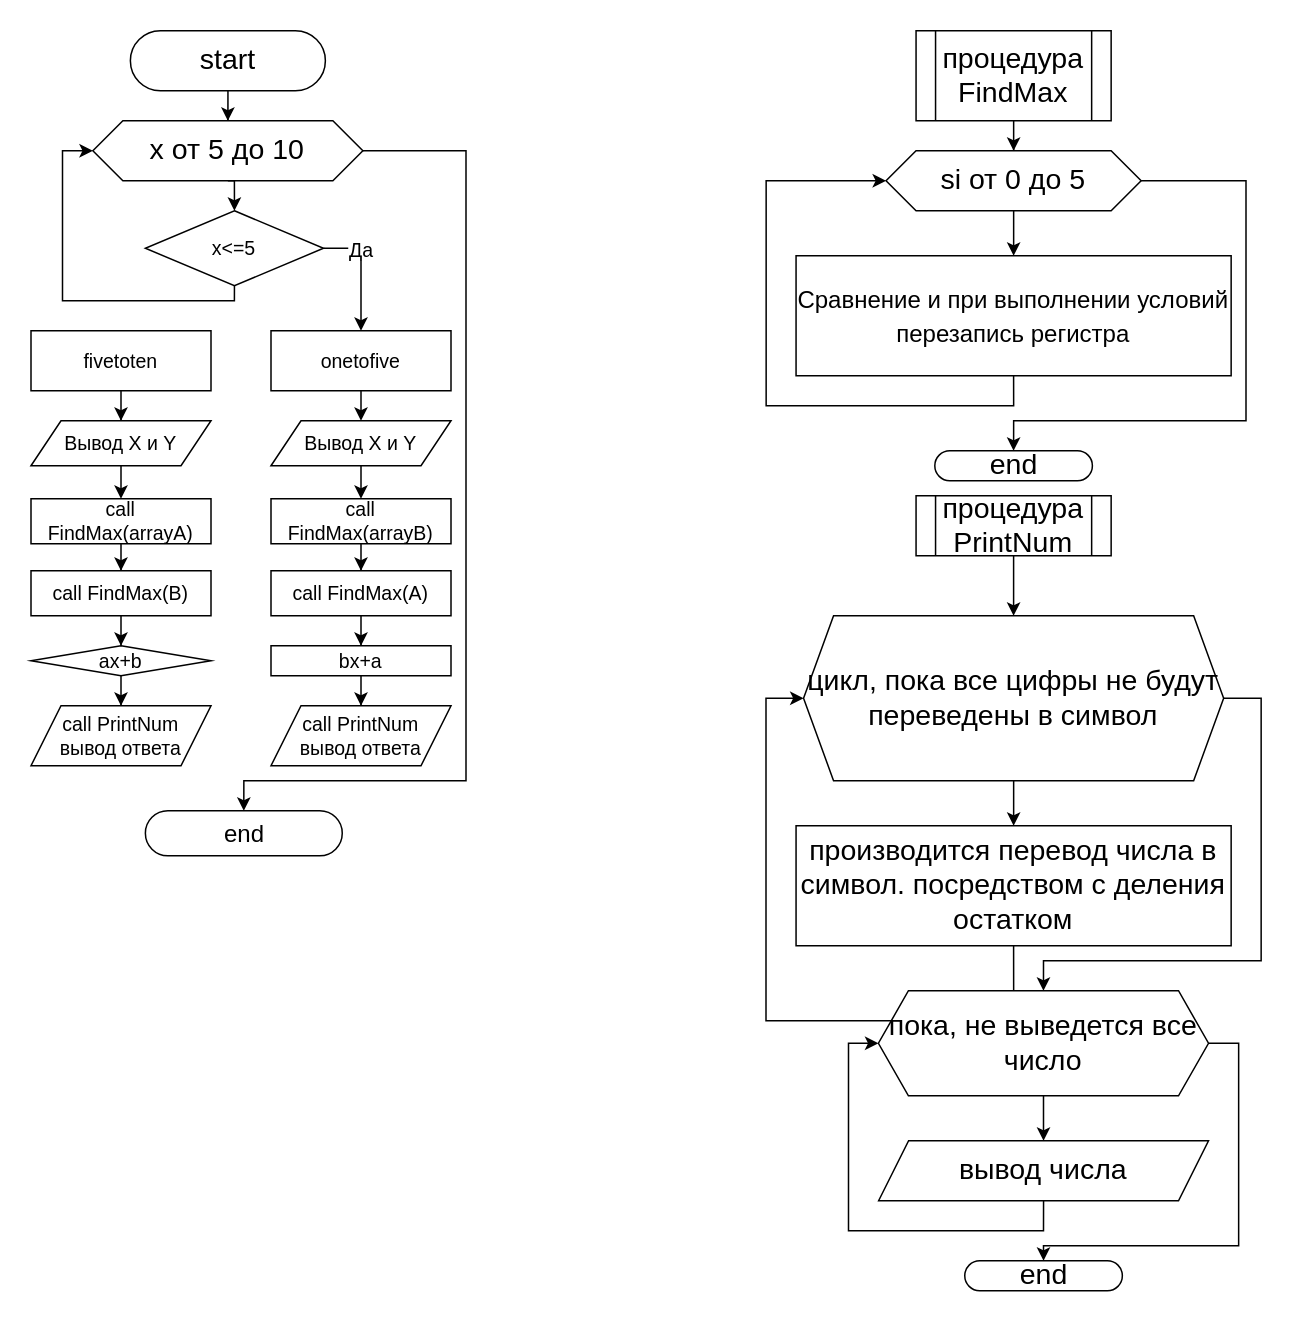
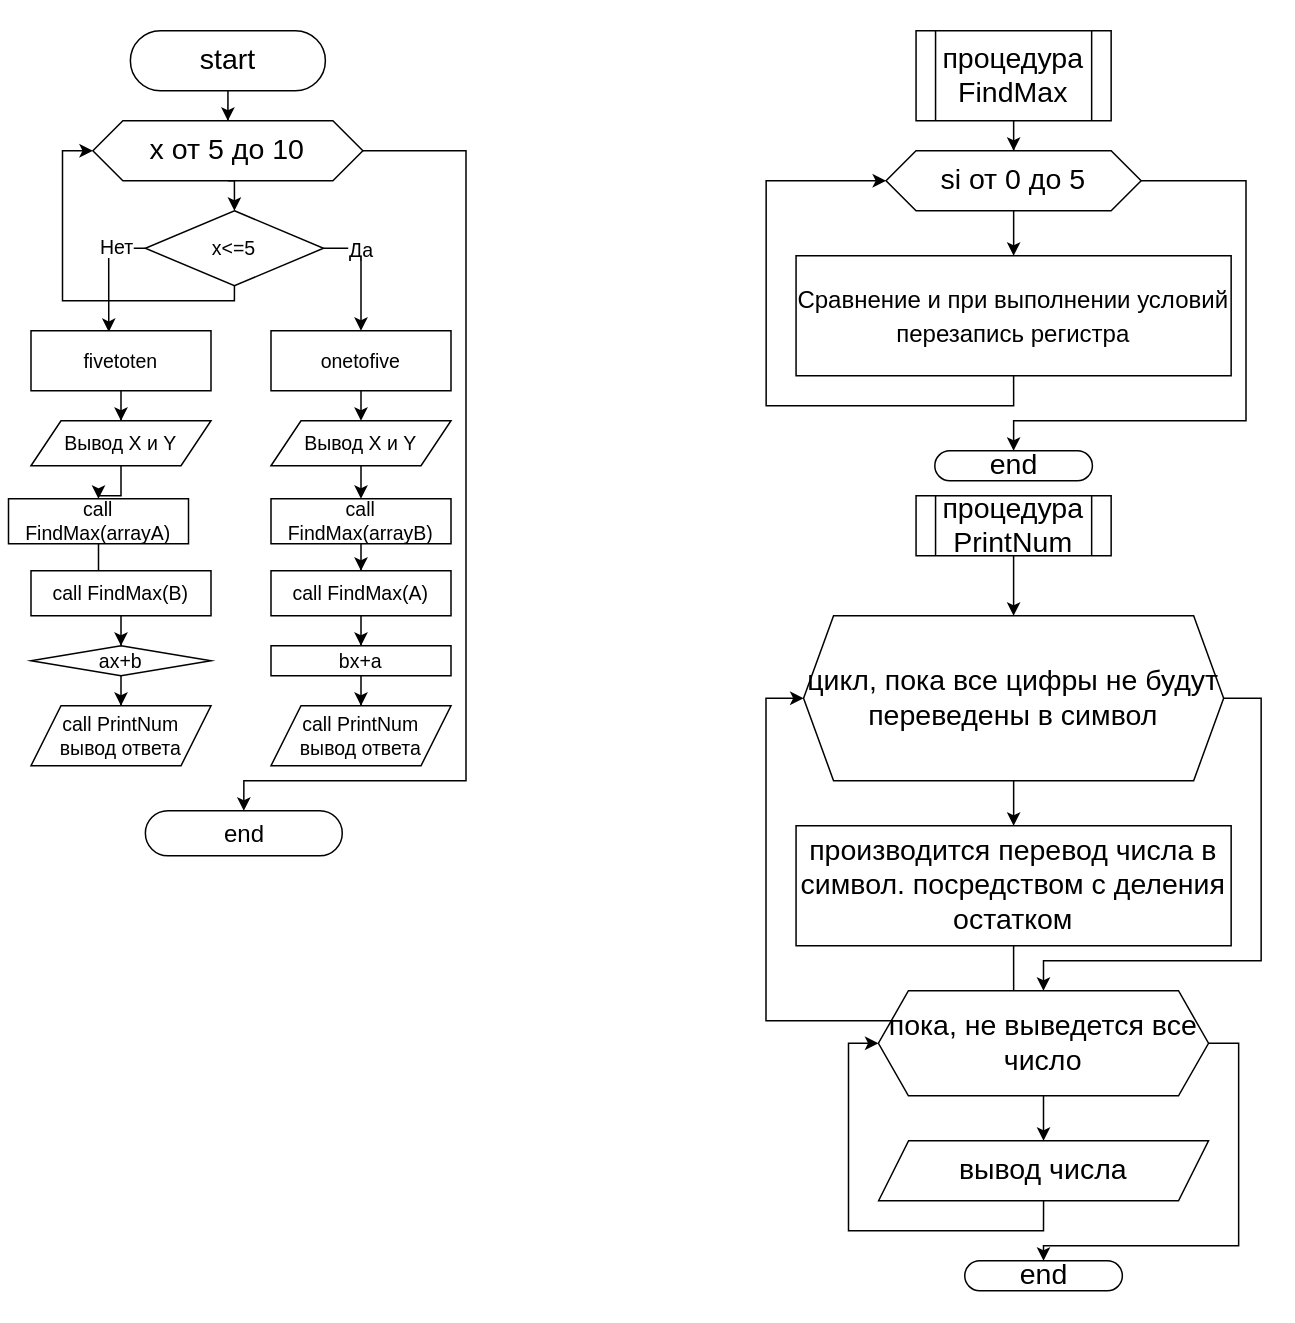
none -> (108, 267)
(121, 521) -> (98, 521)
